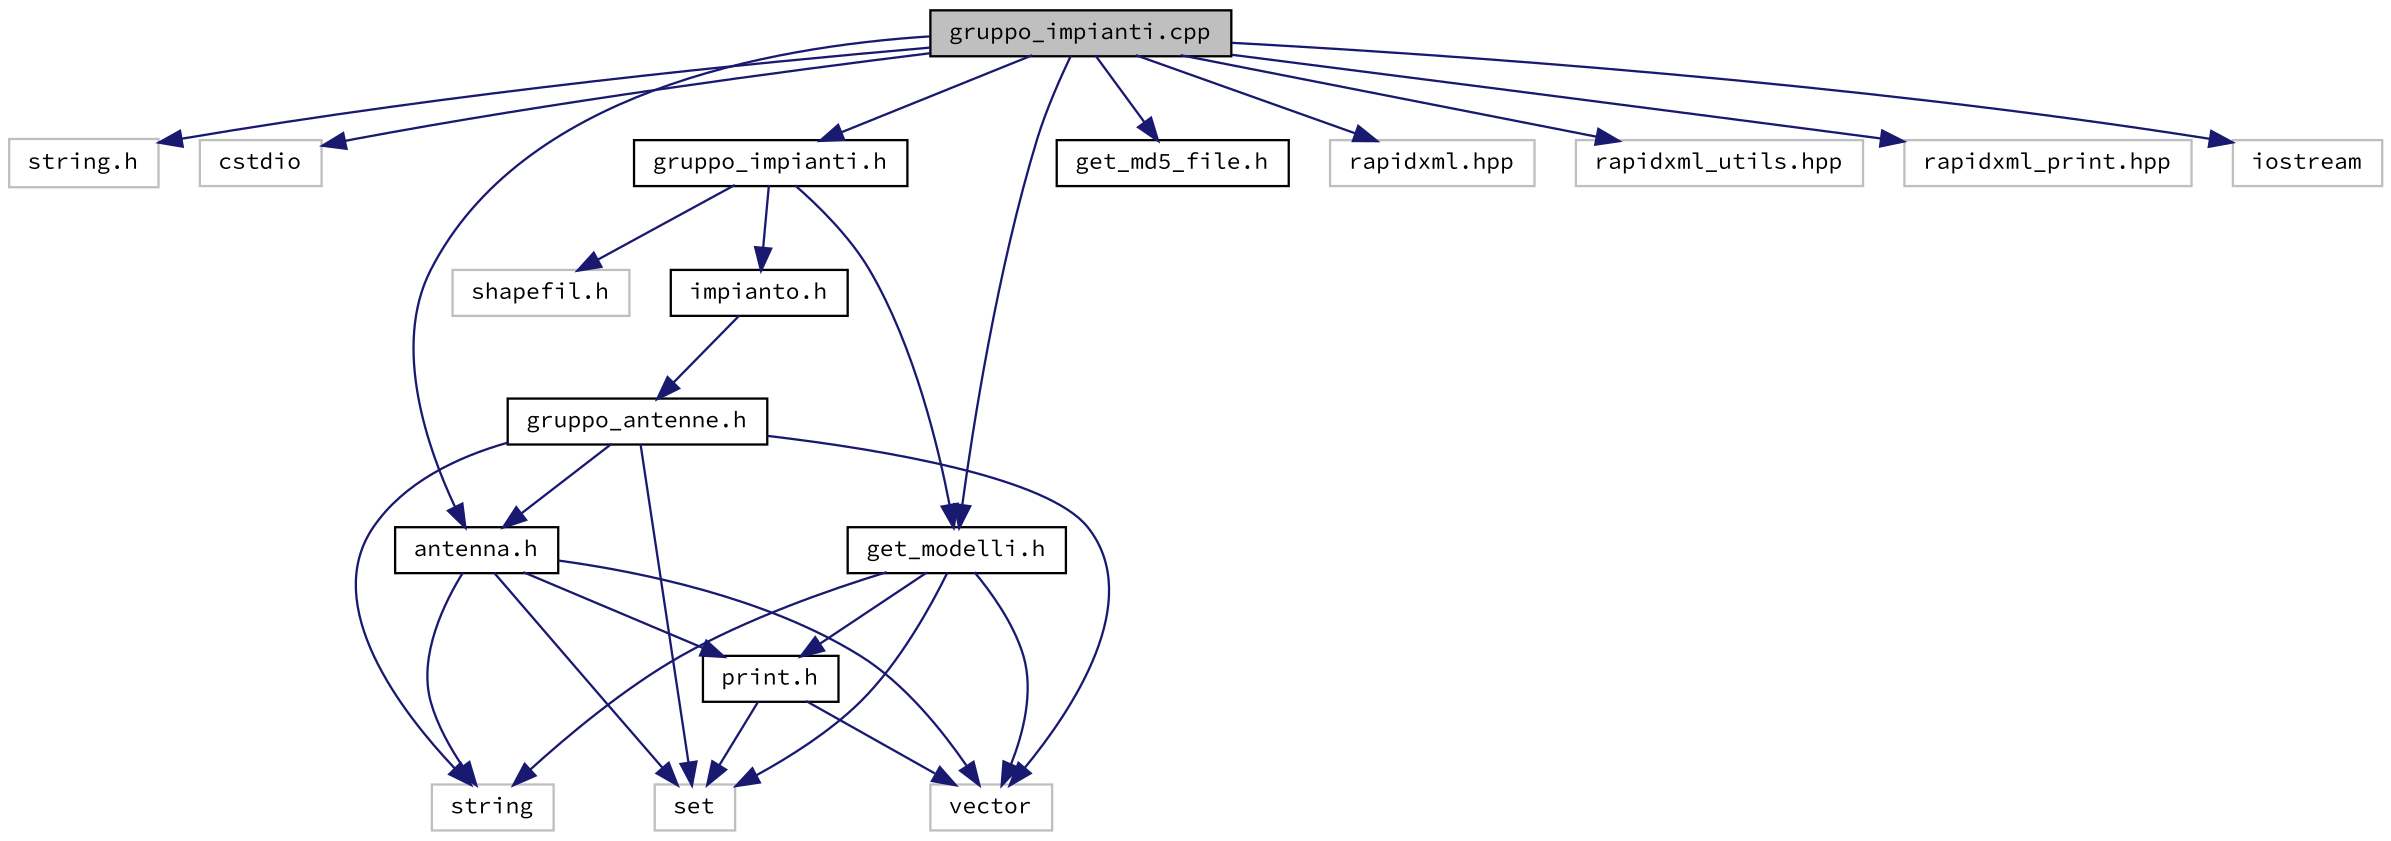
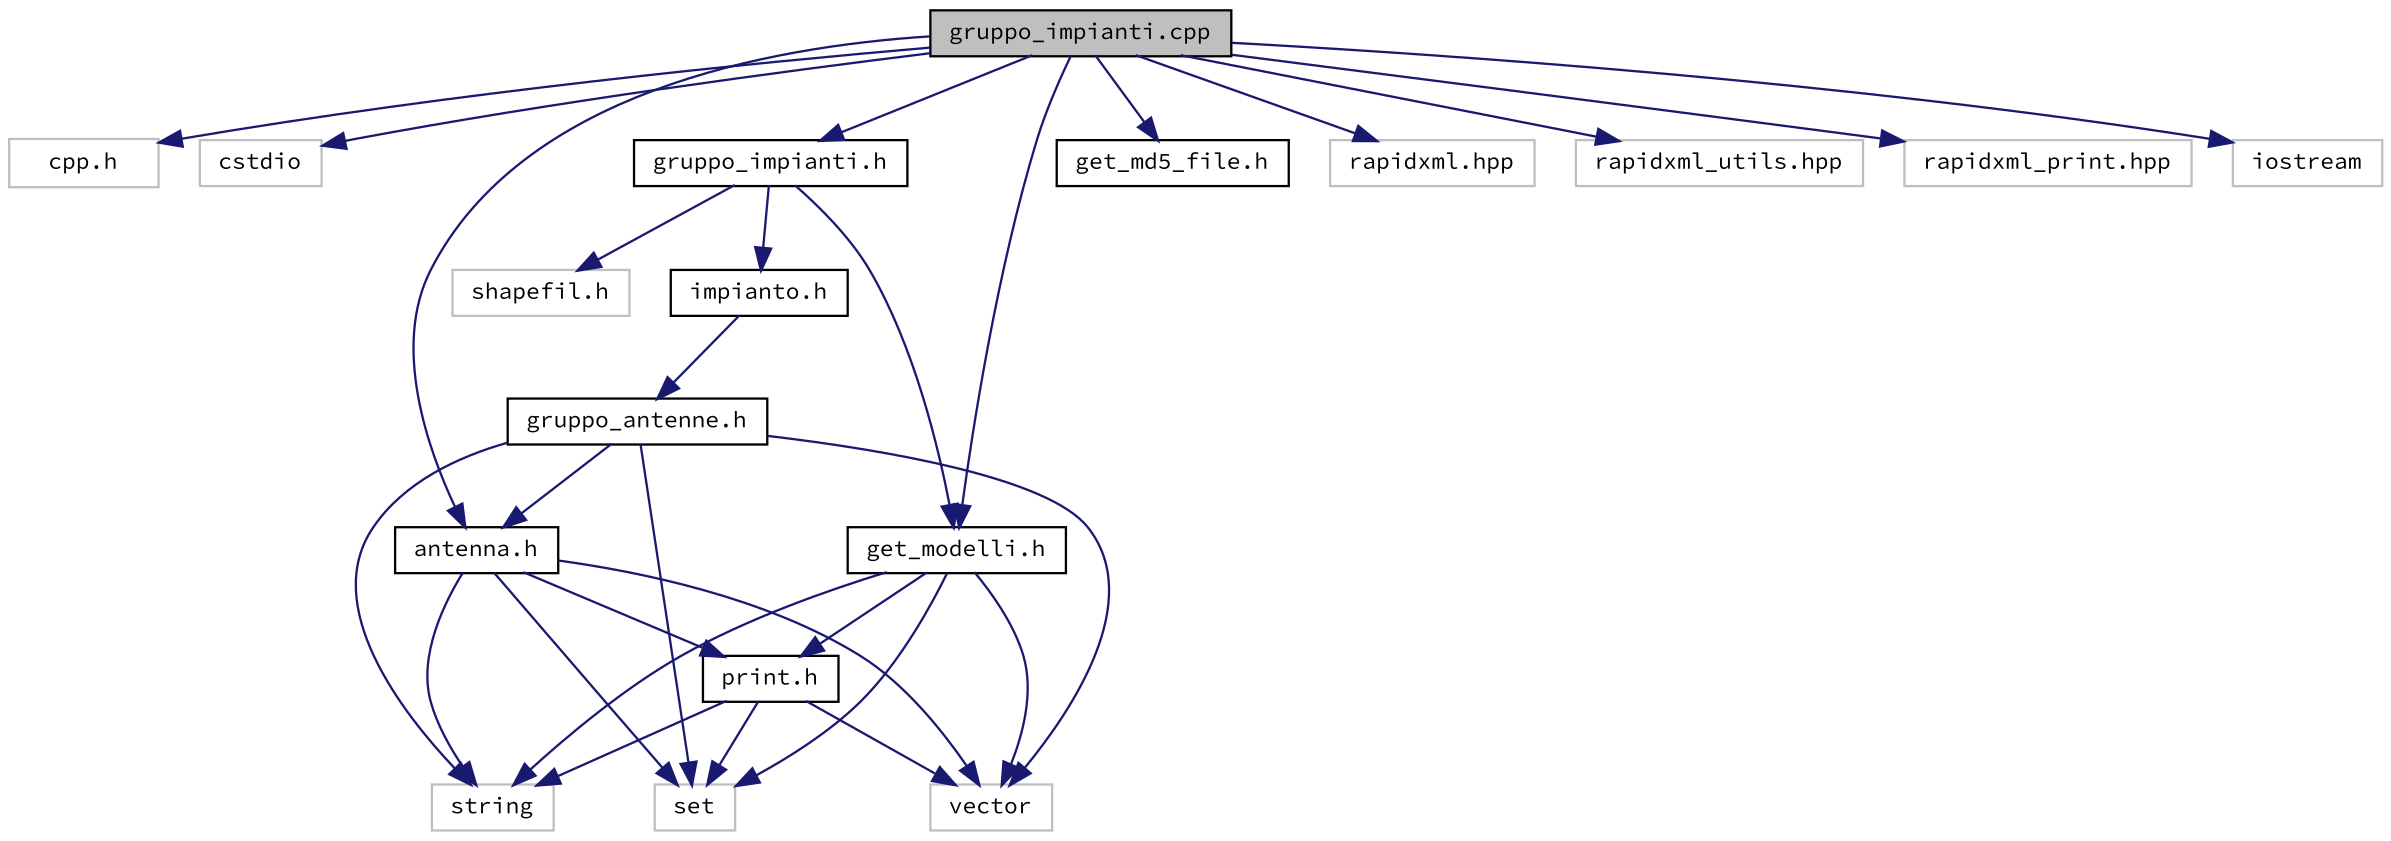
(84, 163) -> (84, 163)
none -> (655, 733)
